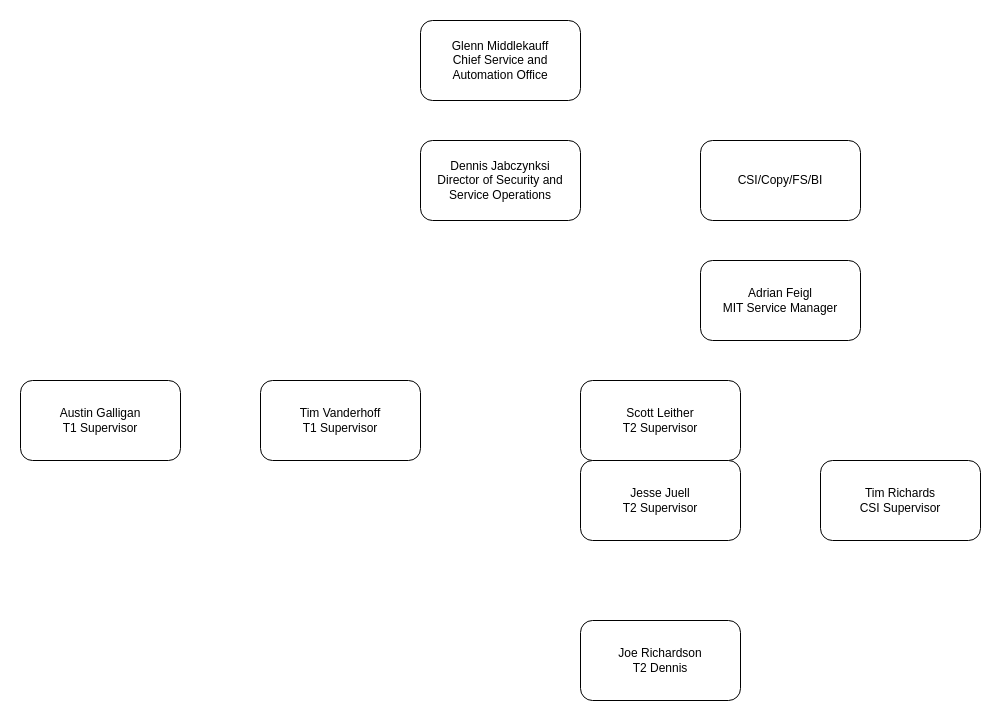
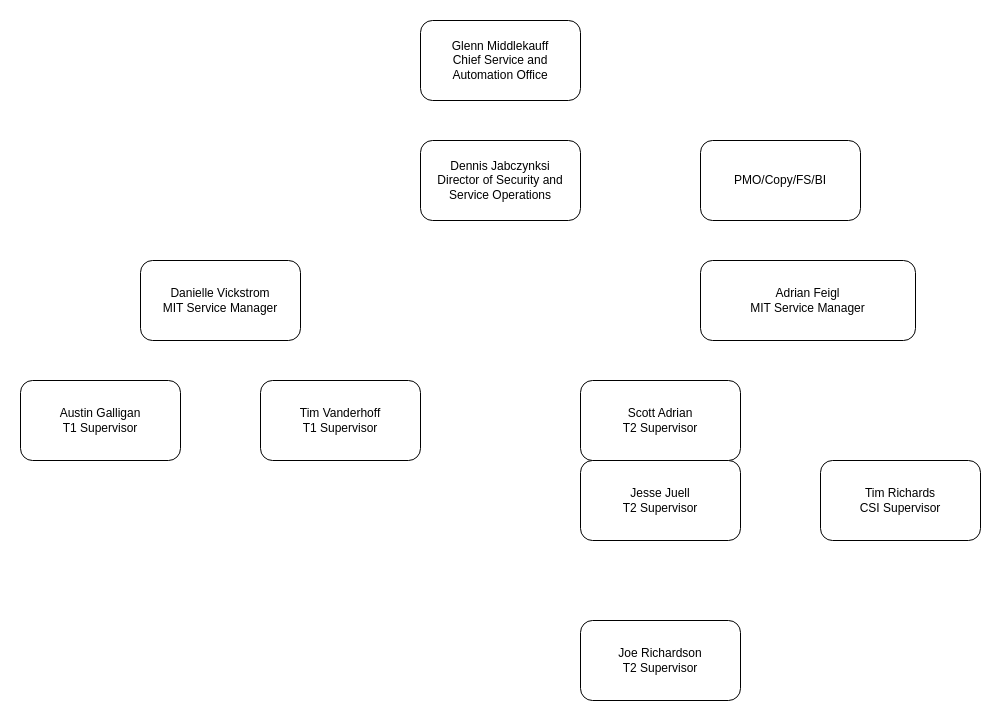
(781, 181) -> (781, 181)
none -> (221, 301)
(781, 301) -> (808, 301)
(661, 421) -> (661, 421)
(661, 661) -> (661, 661)
